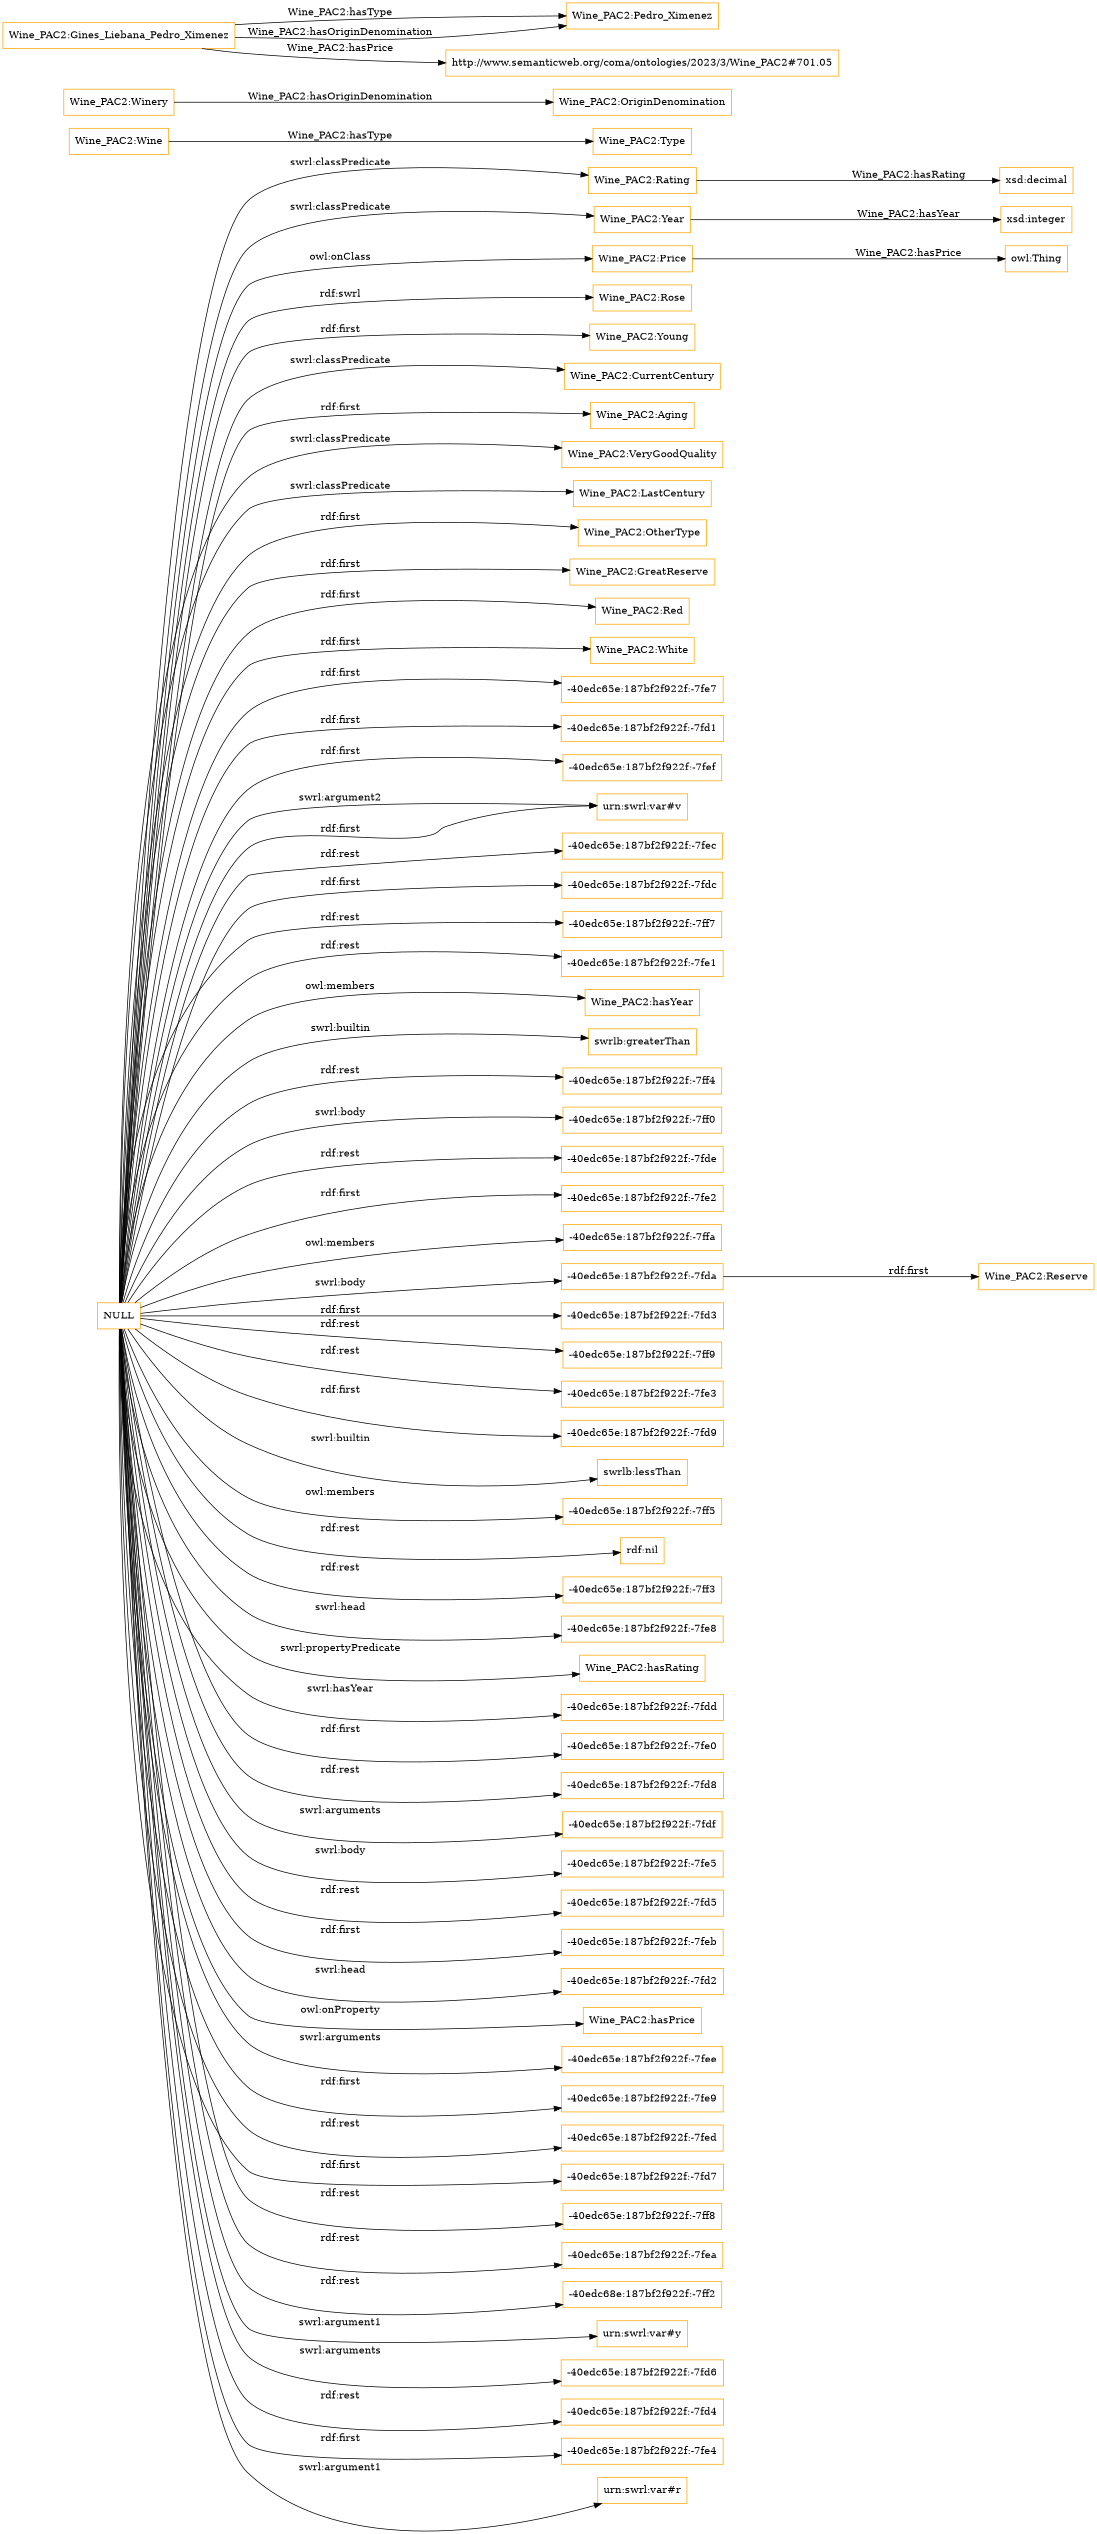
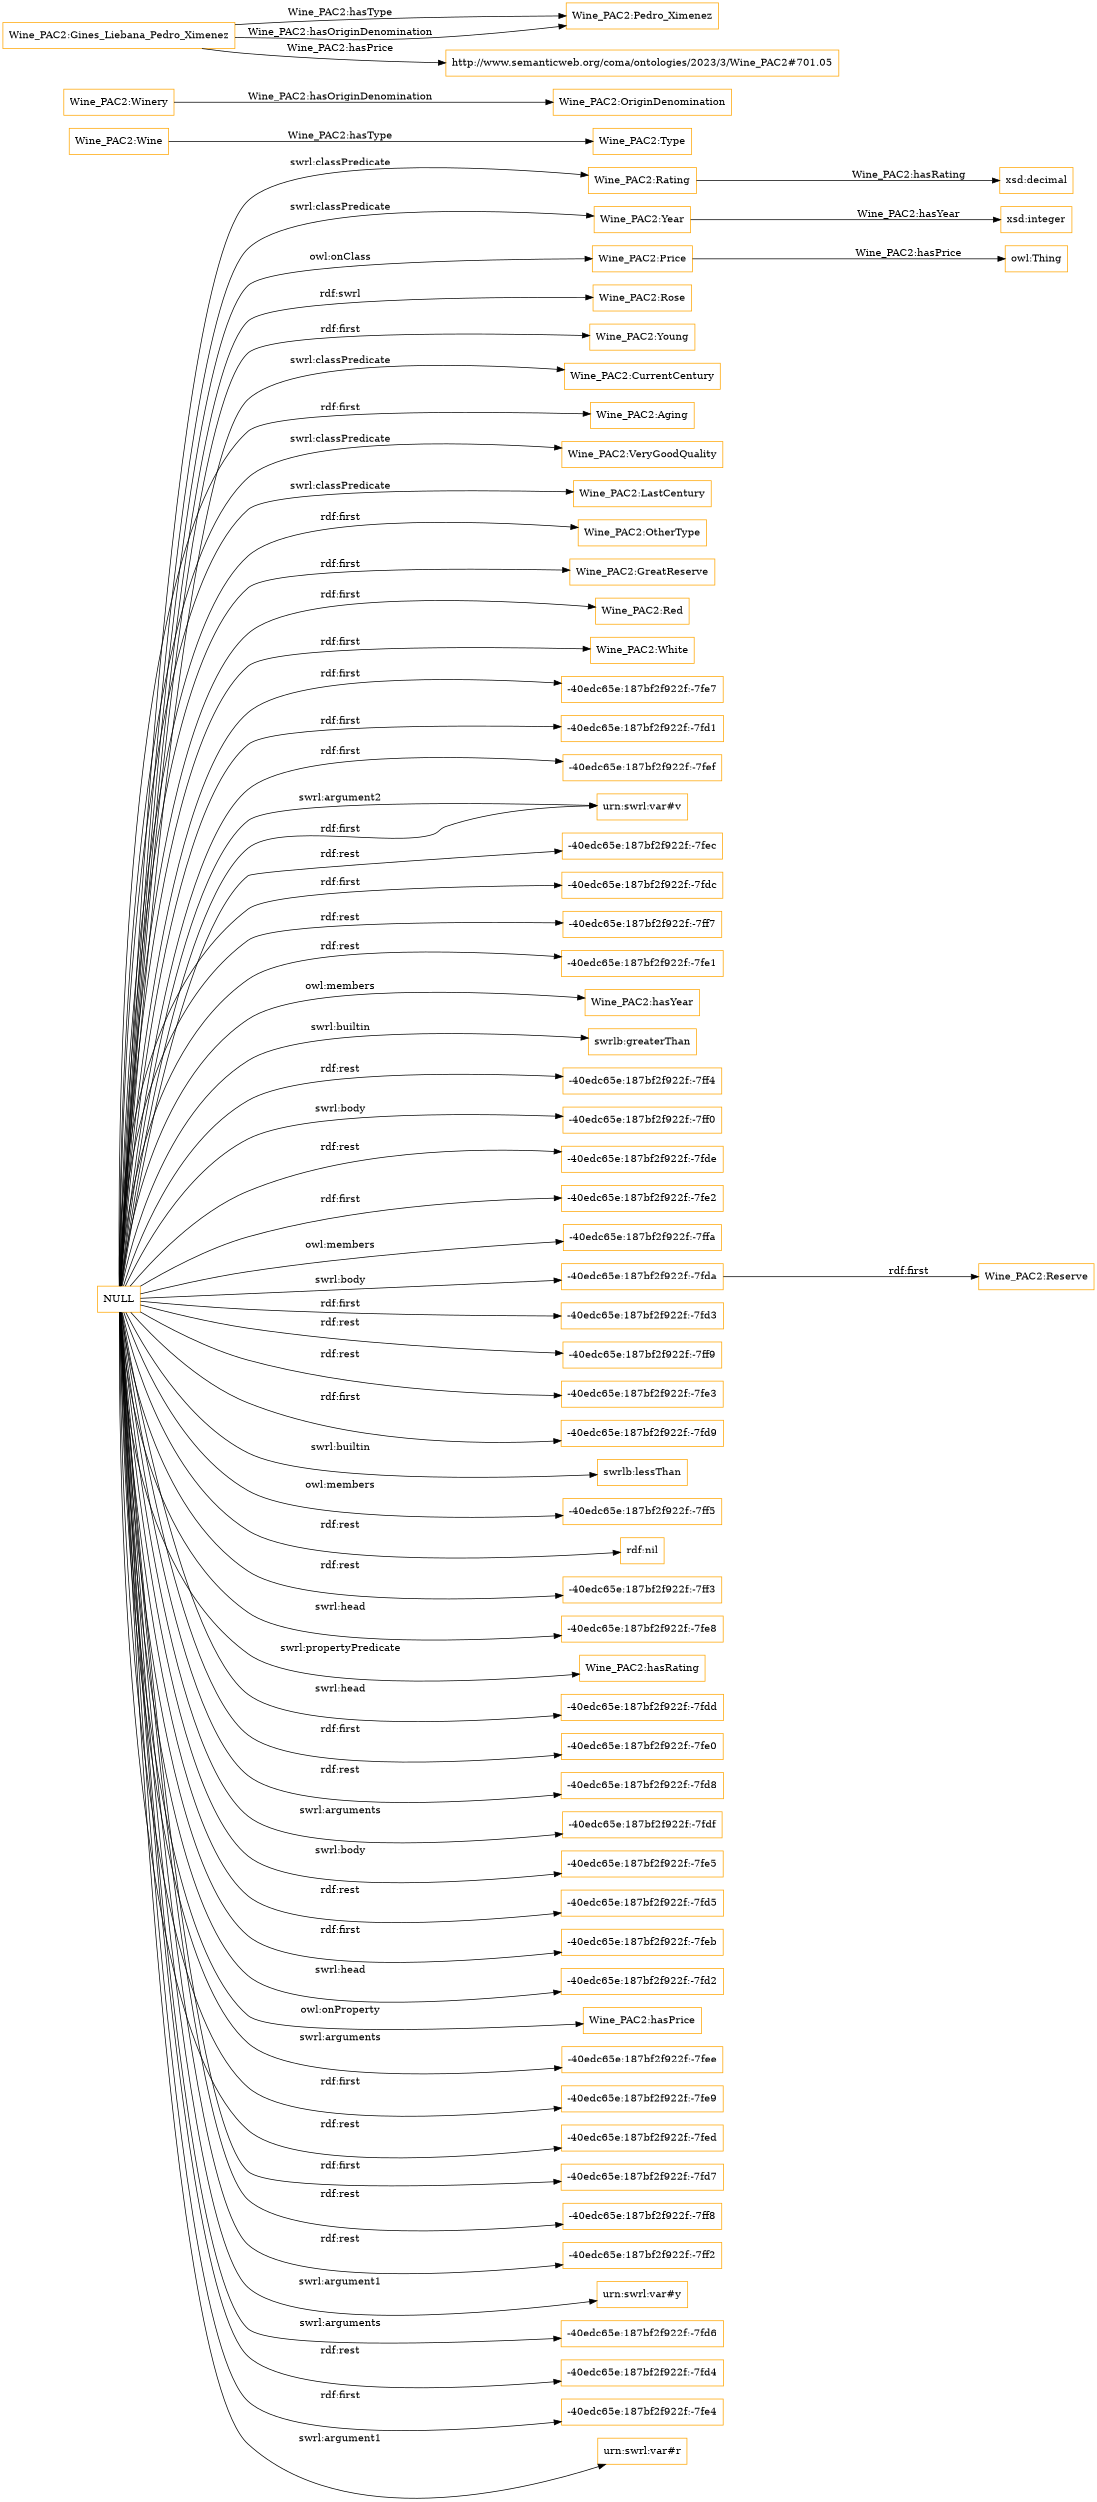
(340, 1689) -> (340, 1689)
(642, 2255) -> none
(642, 2295) -> (642, 2255)
